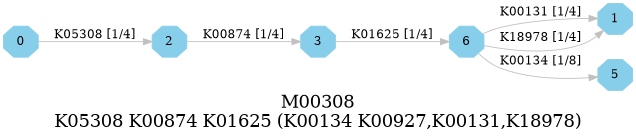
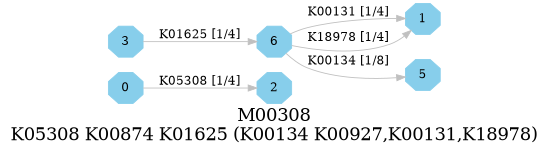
(239, 42) -> none
